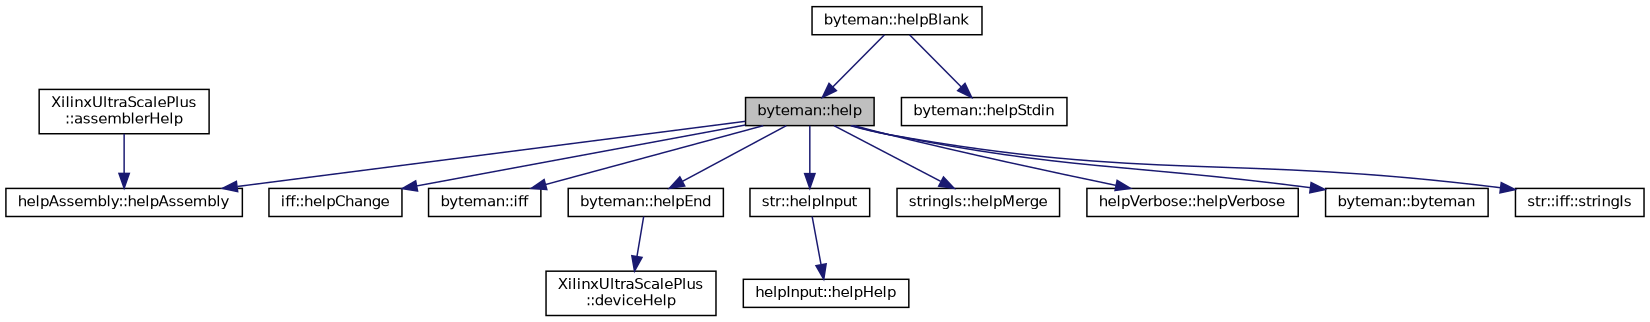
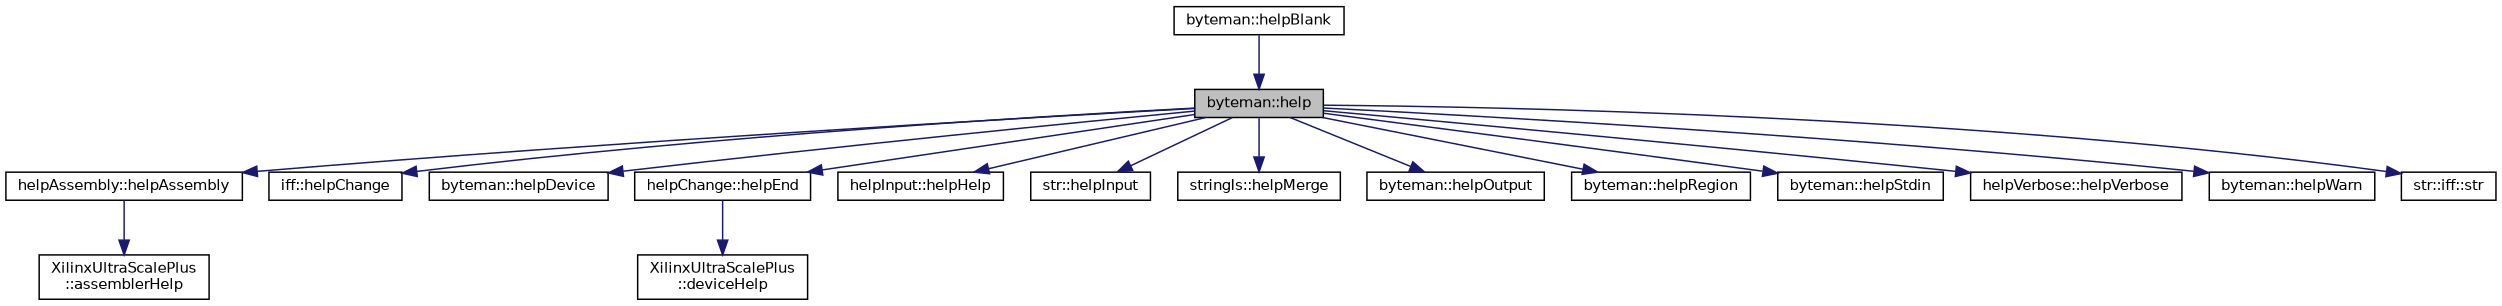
(935, 61) -> (1543, 142)
(124, 153) -> (124, 220)
none -> (1456, 186)
none -> (1661, 186)
(485, 202) -> (519, 186)
(646, 202) -> (723, 186)
(1407, 202) -> (2292, 186)
(1580, 202) -> (2449, 186)
(817, 240) -> (1097, 143)
